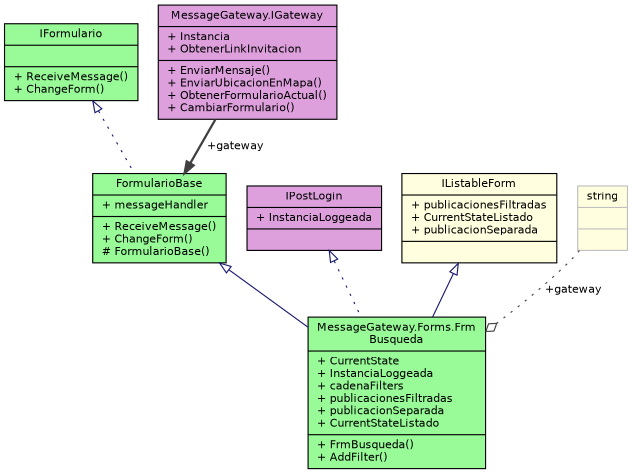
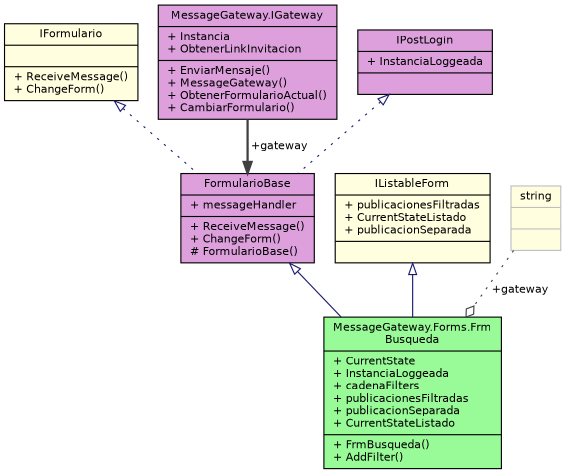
(71, 62) -> (71, 62)
(245, 83) -> (227, 83)
(159, 218) -> (248, 218)
(348, 289) -> (339, 138)
